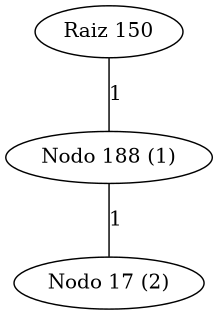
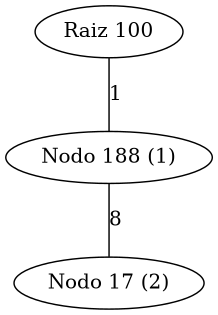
(109, 32) -> (109, 32)
(116, 220) -> (116, 220)
